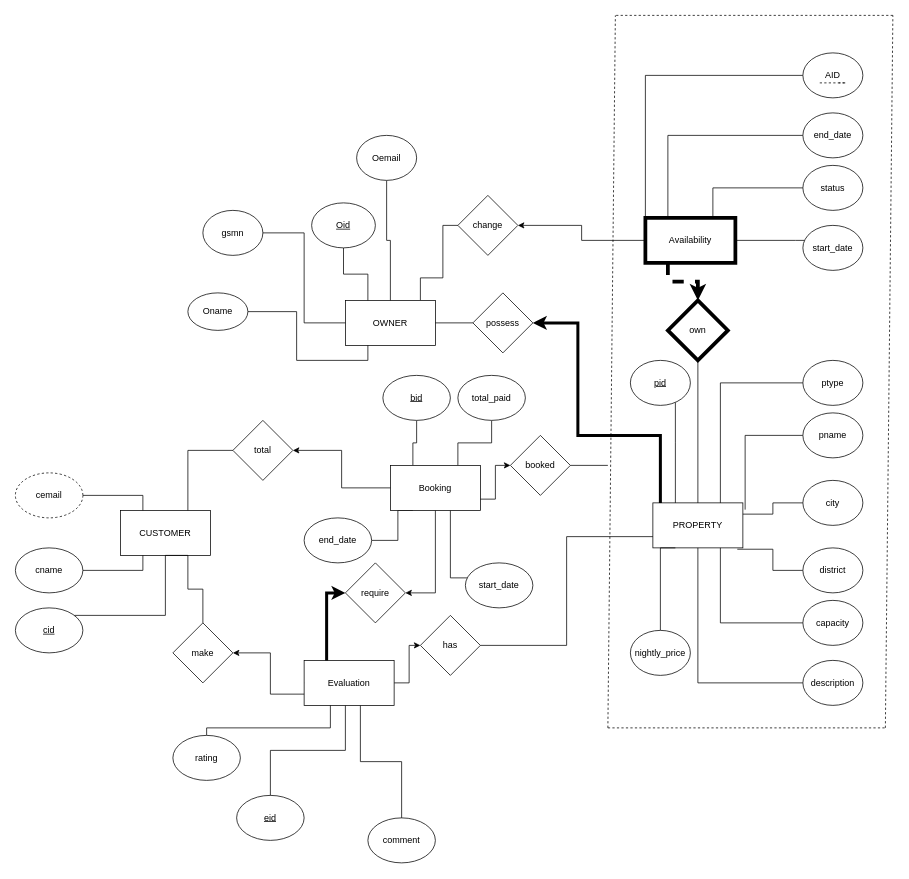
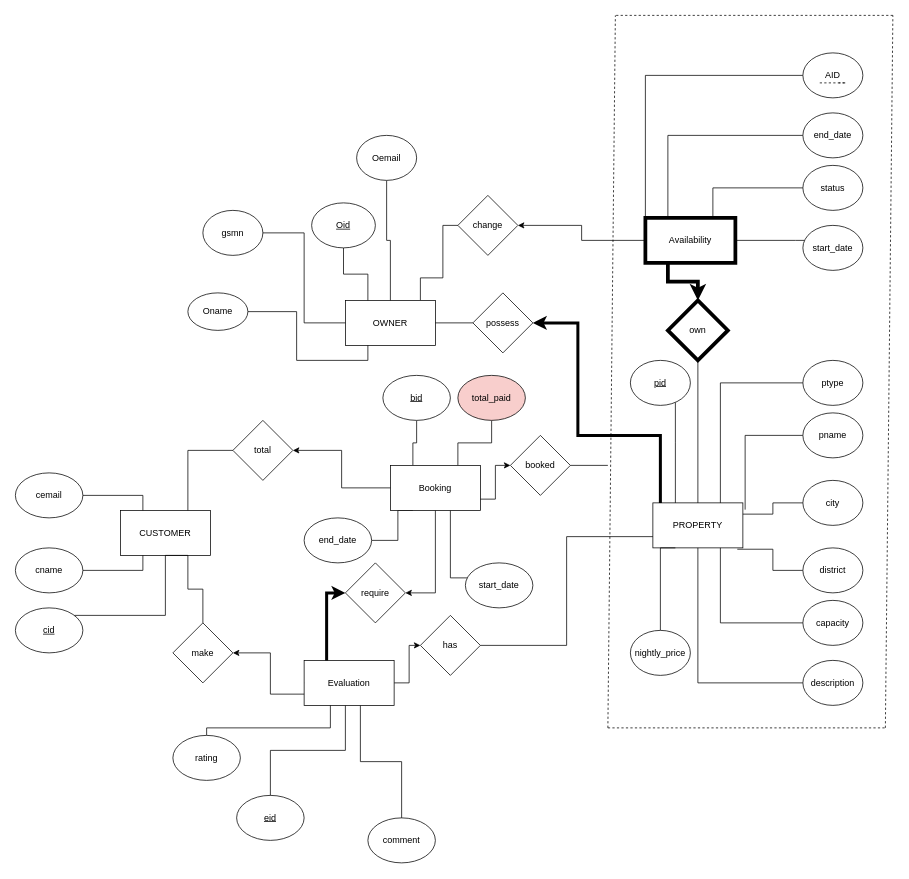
(689, 282) -> (689, 282)
(492, 398) -> (492, 398)
(49, 495) -> (49, 495)
